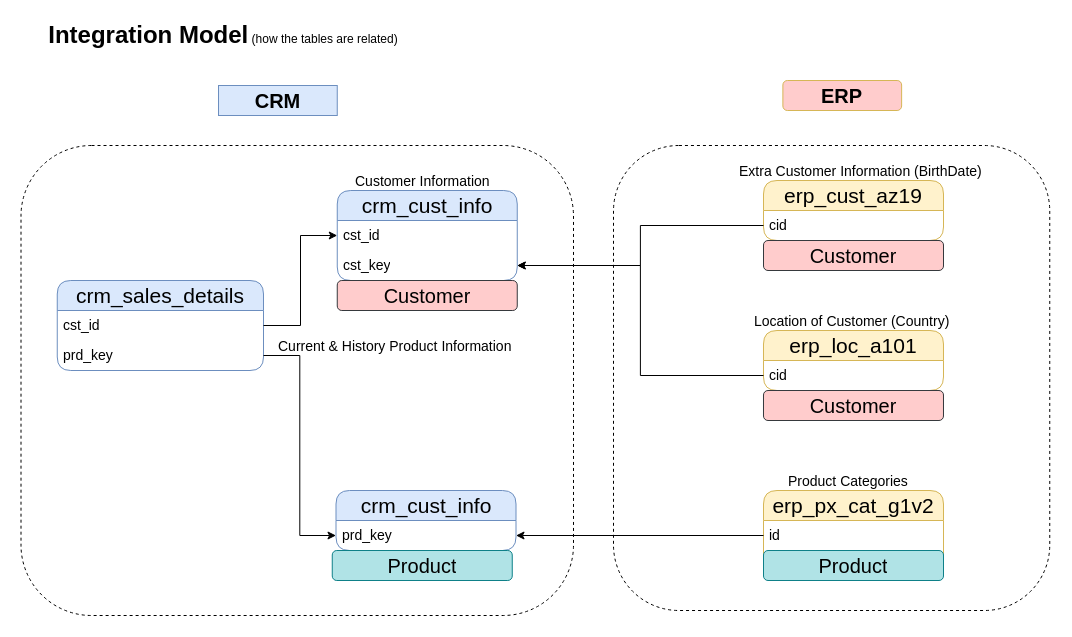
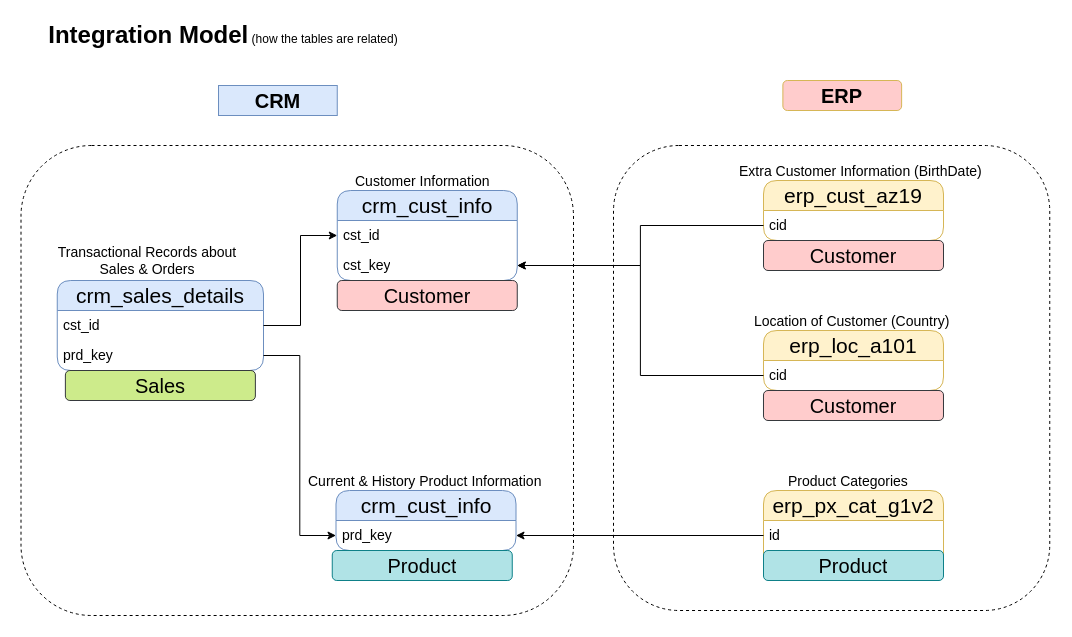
none -> (147, 261)
(397, 346) -> (427, 481)
none -> (160, 386)
